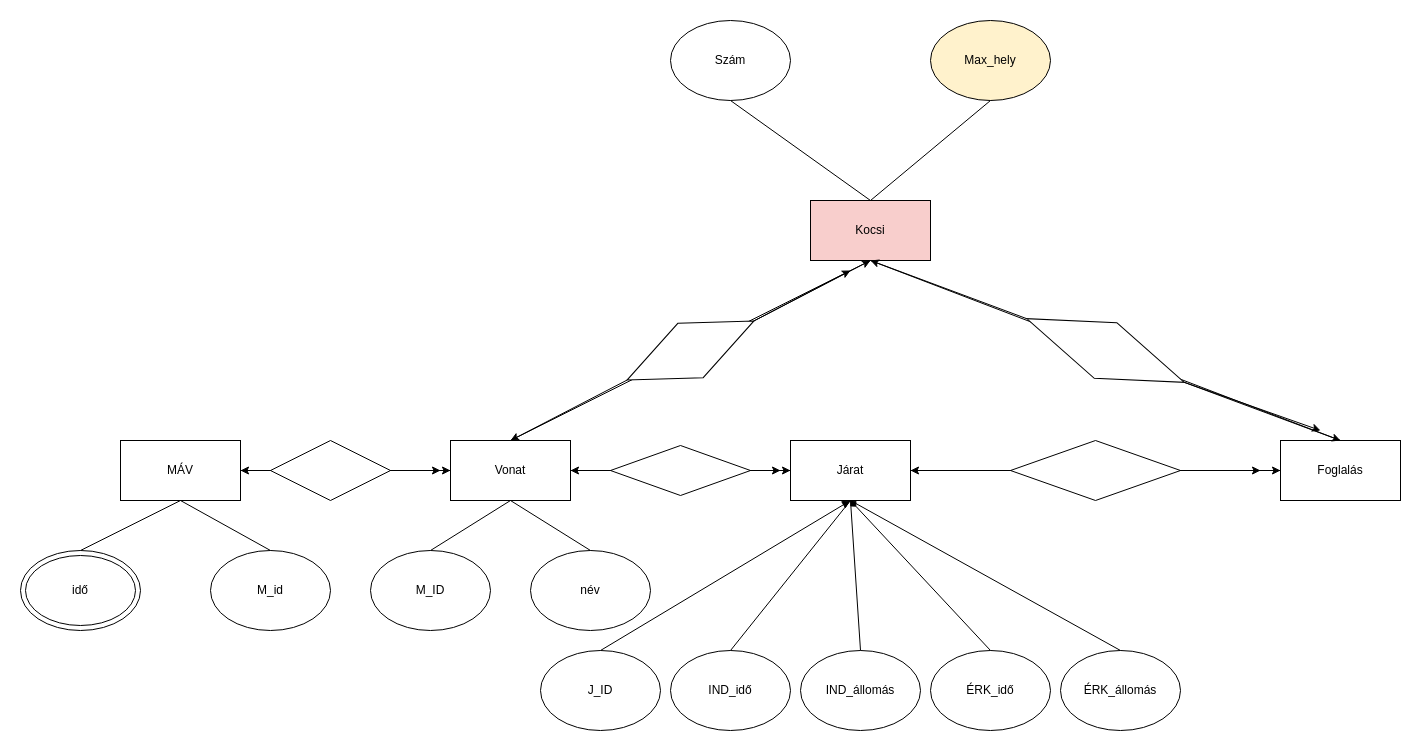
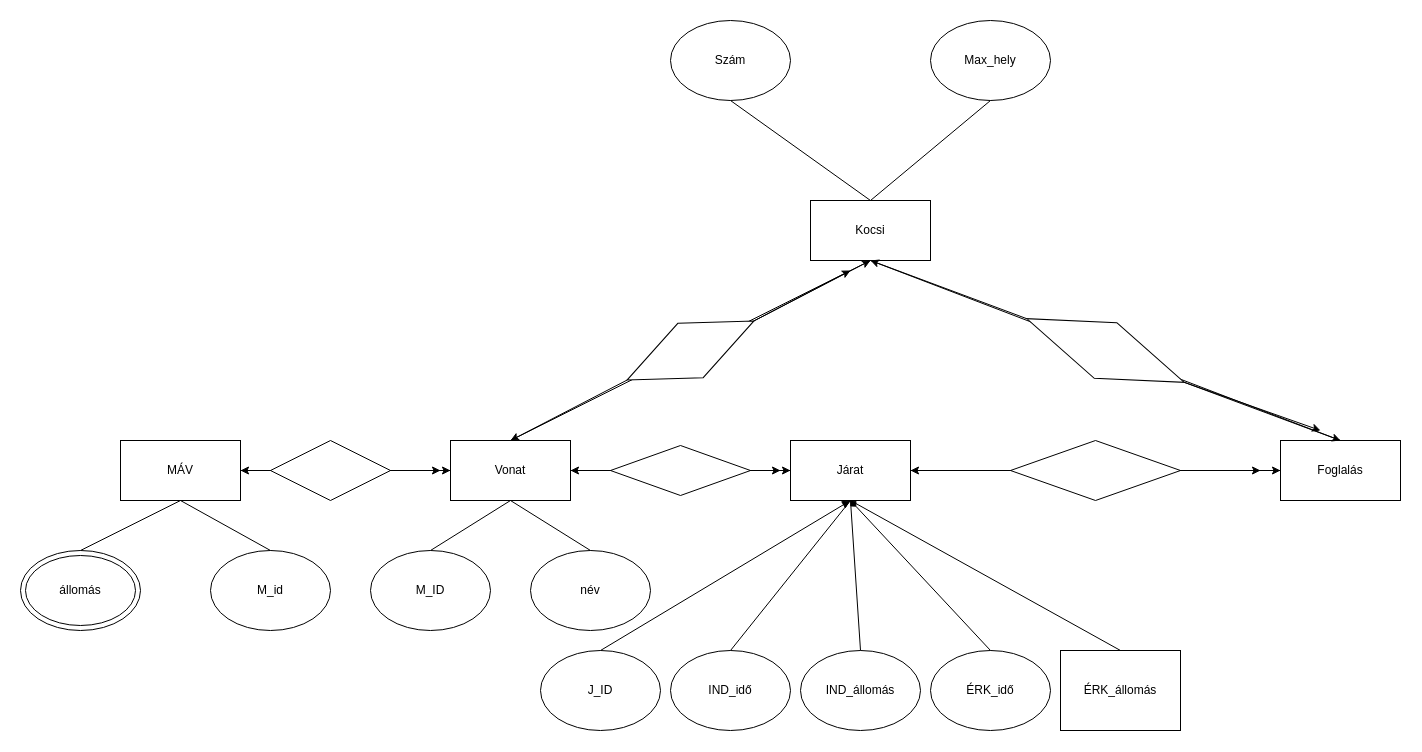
(991, 61) -> (991, 61)
(871, 231) -> (871, 231)
(81, 591) -> (81, 591)
(1121, 691) -> (1121, 691)
